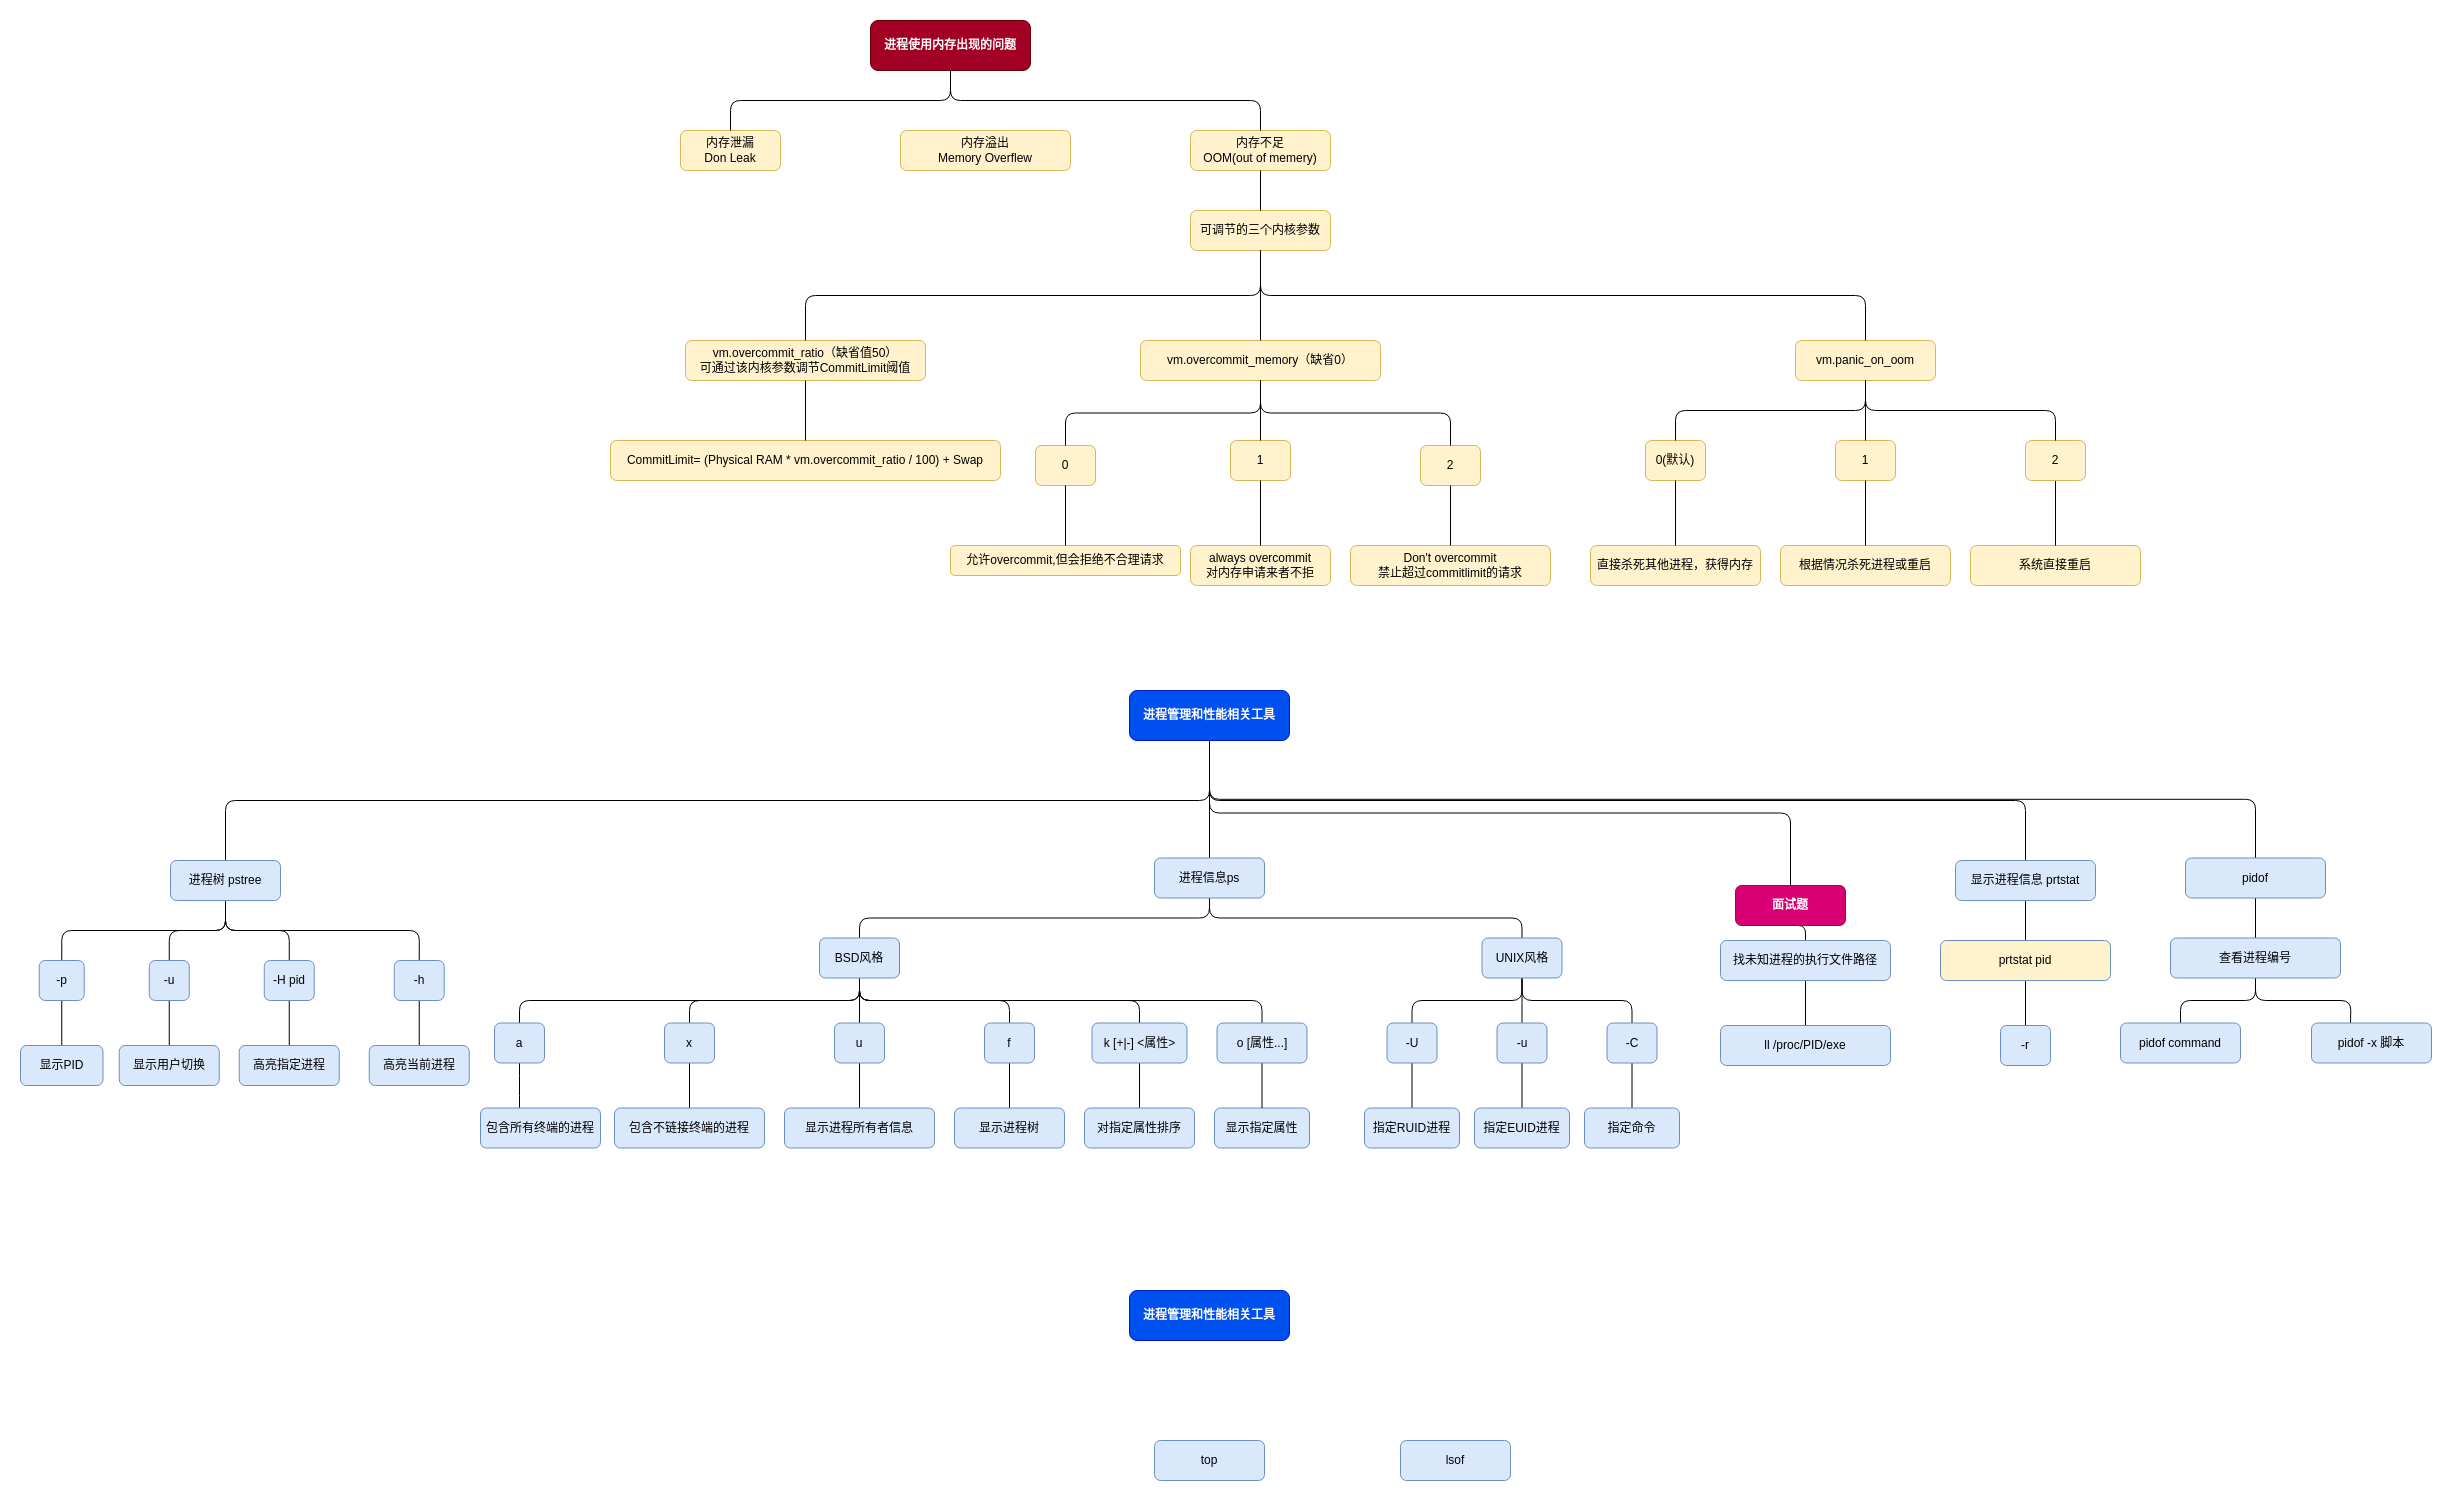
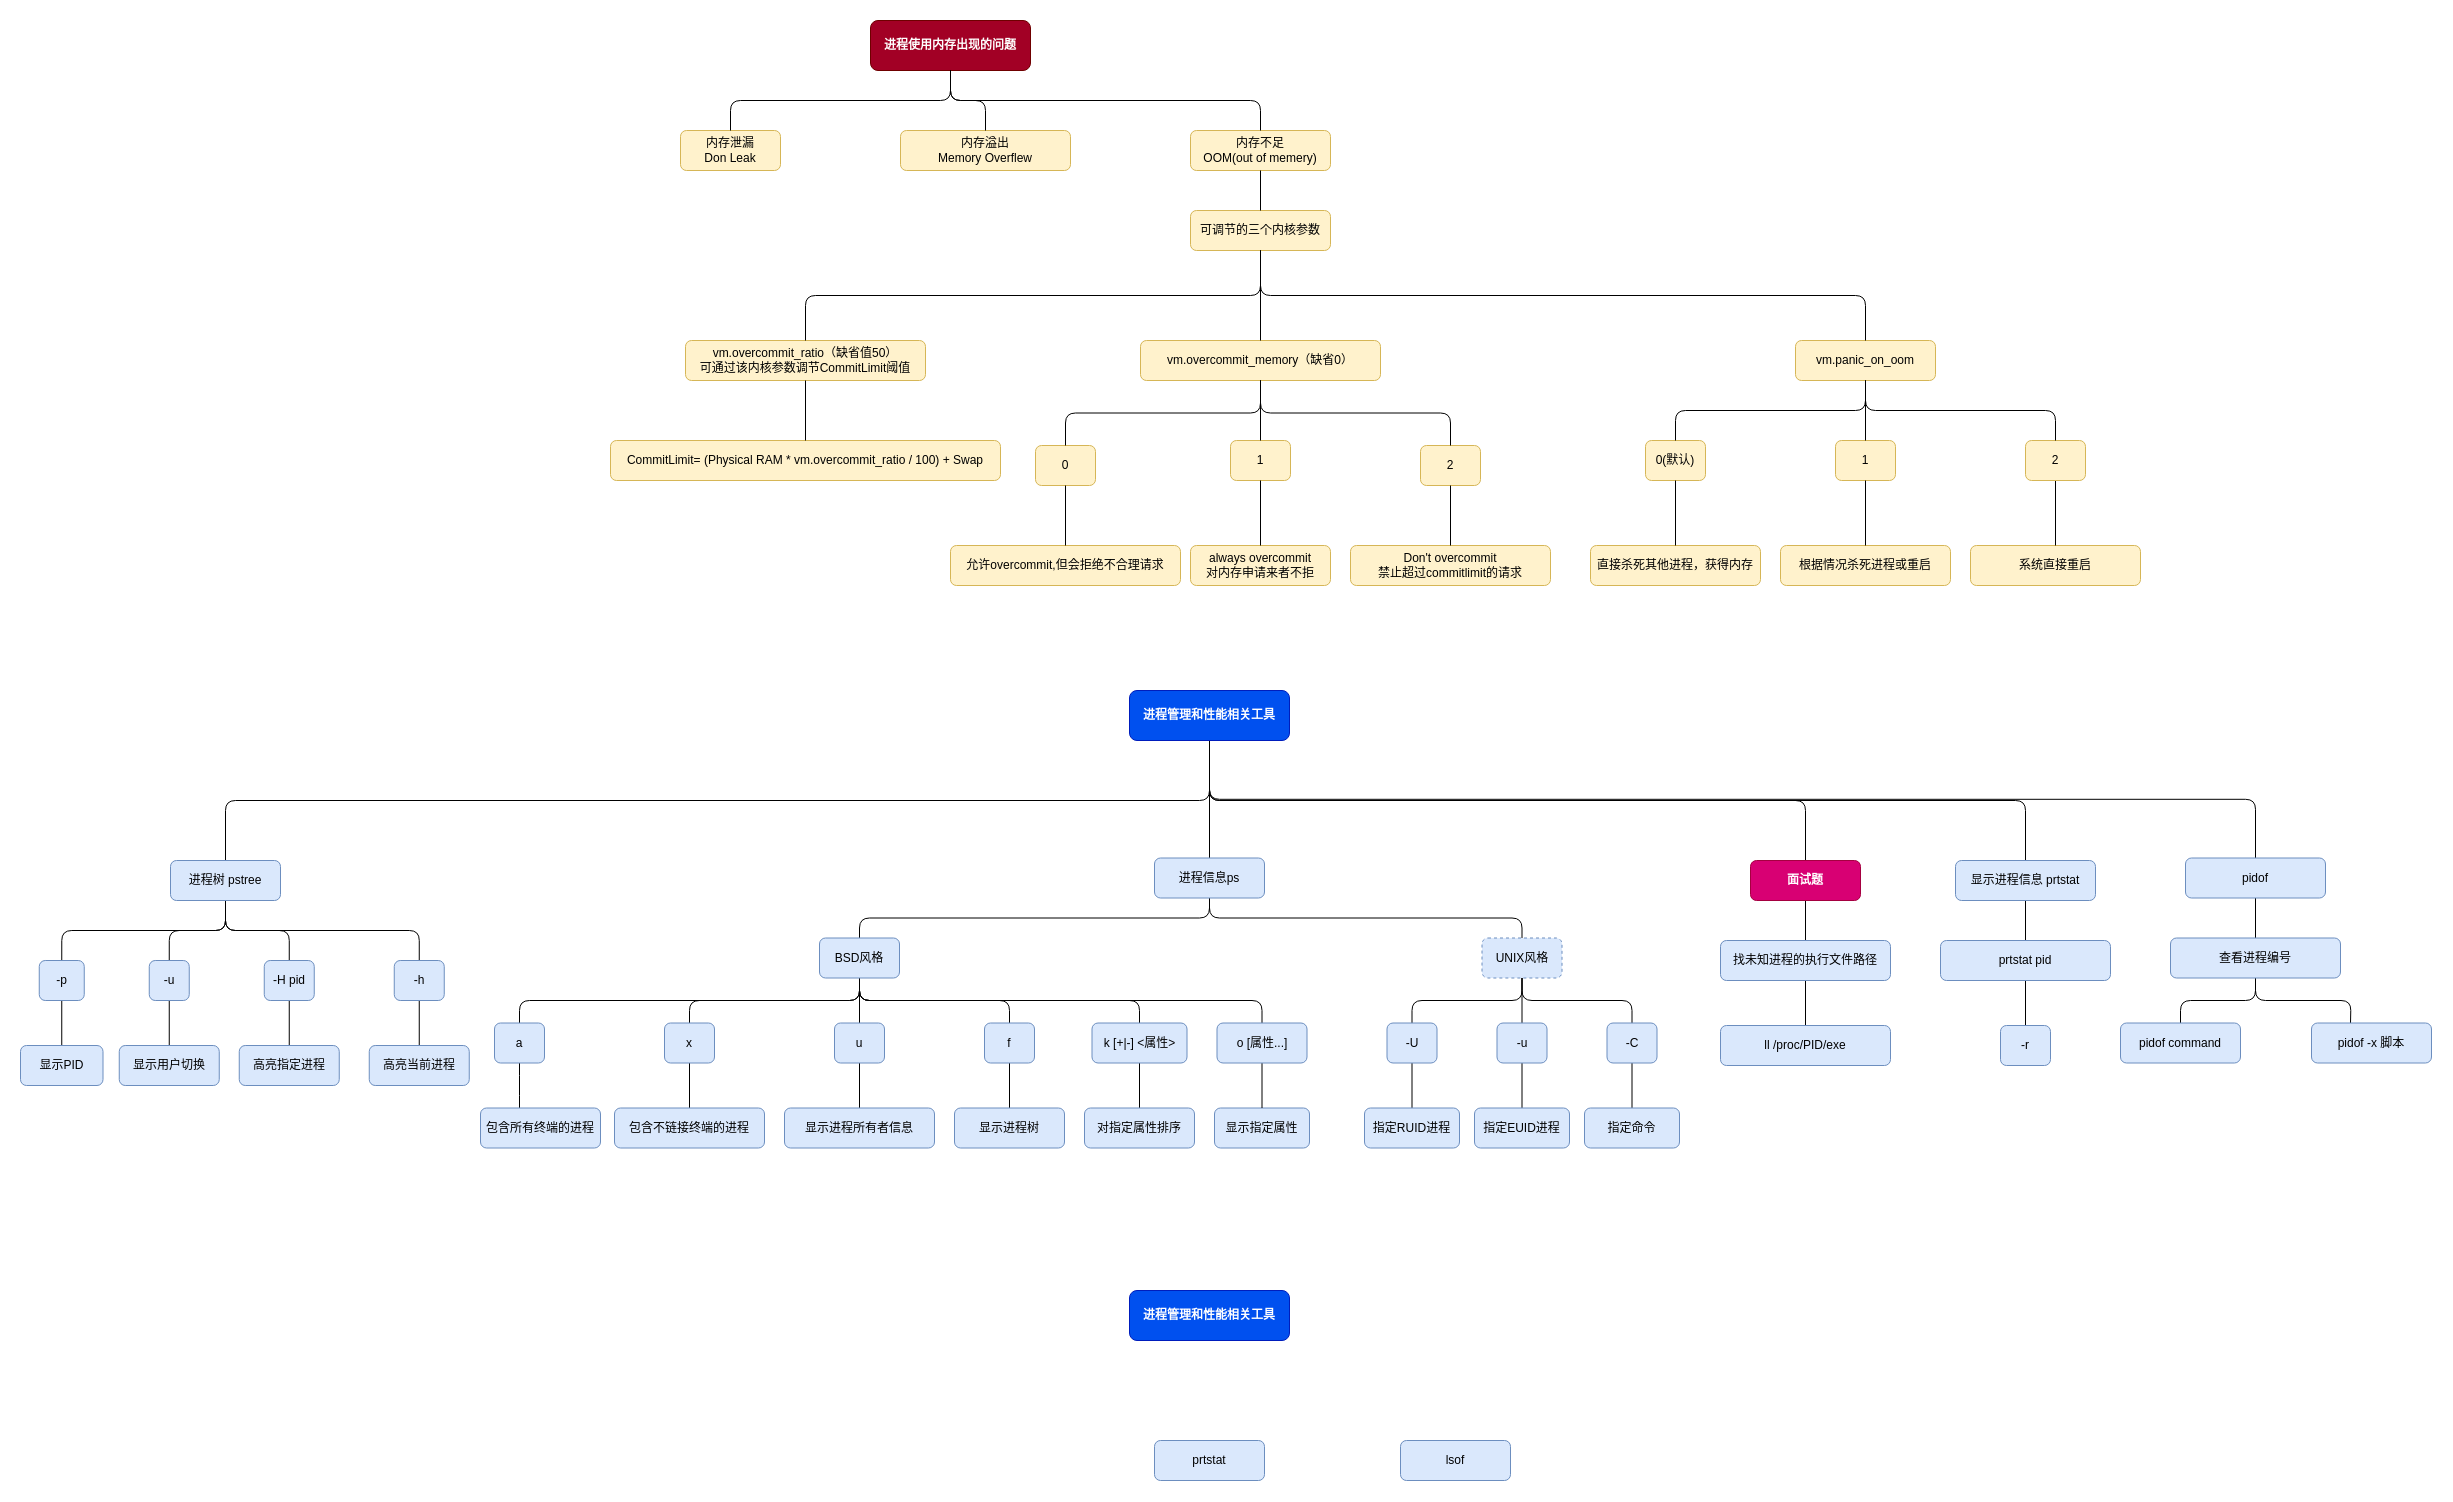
none -> (986, 118)
(1066, 561) -> (1066, 566)
(1791, 906) -> (1806, 881)
(1522, 958) -> (1522, 958)
(2026, 961) -> (2026, 961)
(1210, 1461) -> (1210, 1461)
